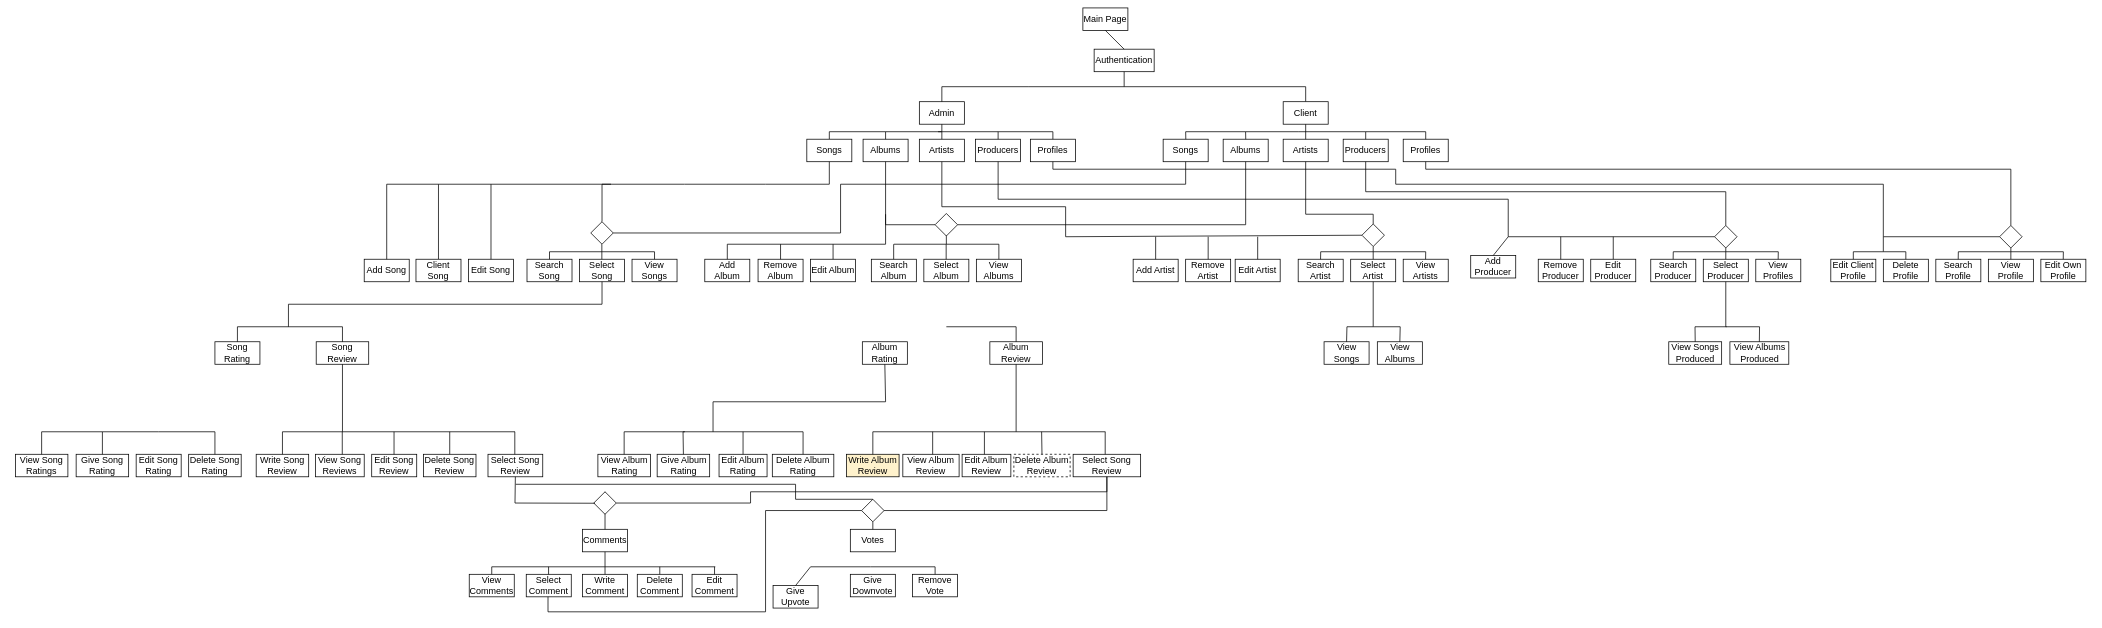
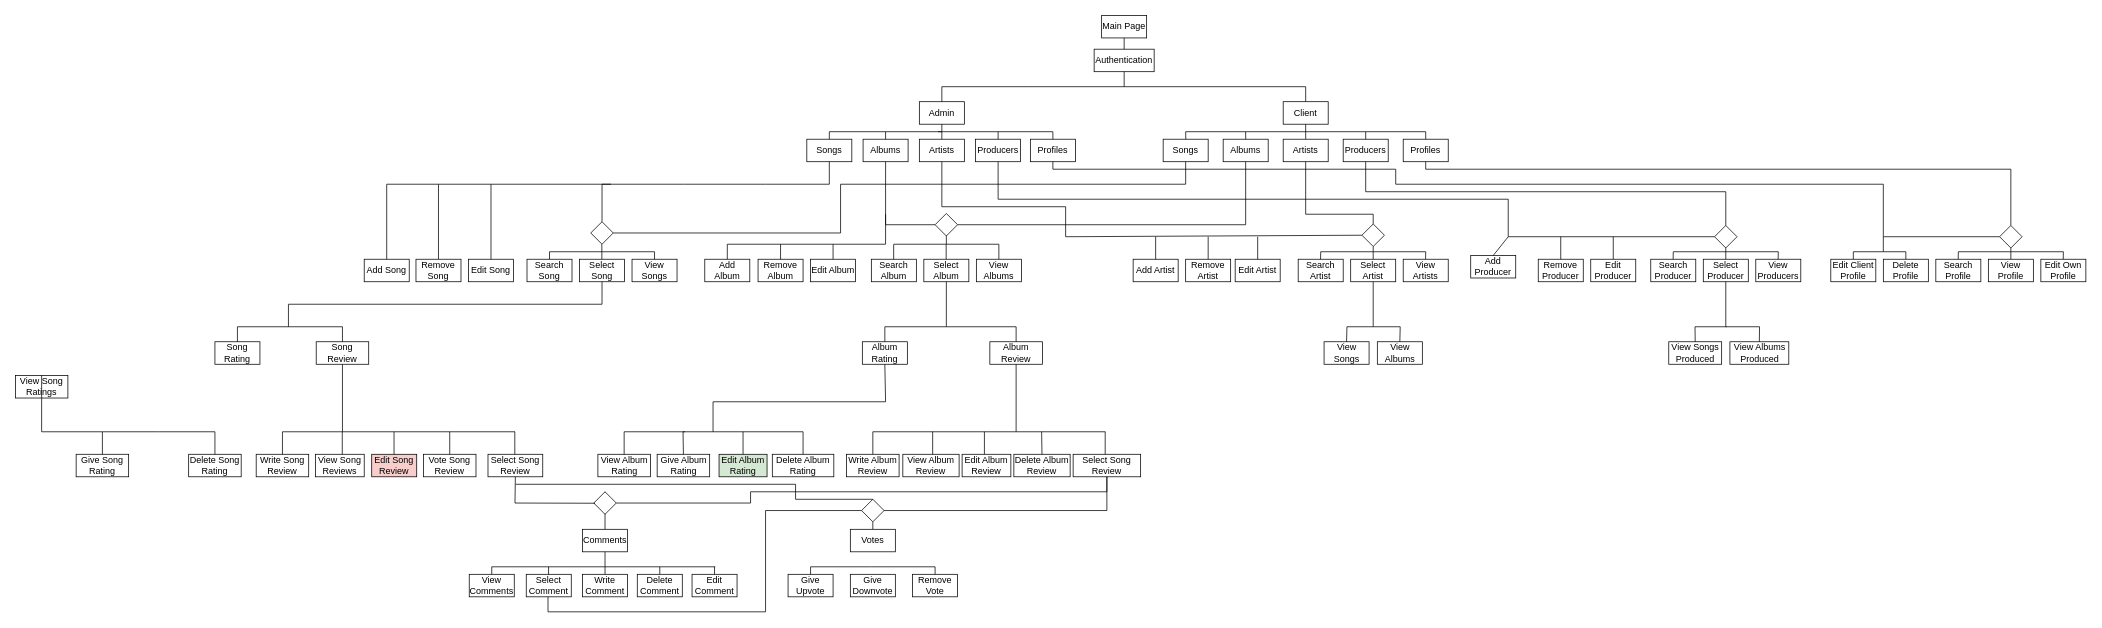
(1105, 19) -> (1124, 27)
(438, 270) -> (438, 270)
(1778, 270) -> (1778, 270)
none -> (930, 327)
(42, 465) -> (42, 387)
(159, 465) -> none
(394, 465) -> (394, 465)
(450, 465) -> (450, 465)
(743, 465) -> (743, 465)
(873, 465) -> (873, 465)
(1042, 465) -> (1042, 465)
(795, 597) -> (810, 585)
